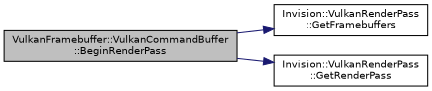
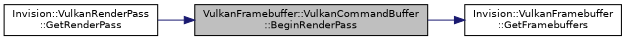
(351, 20) -> (543, 20)
(250, 60) -> (171, 20)
